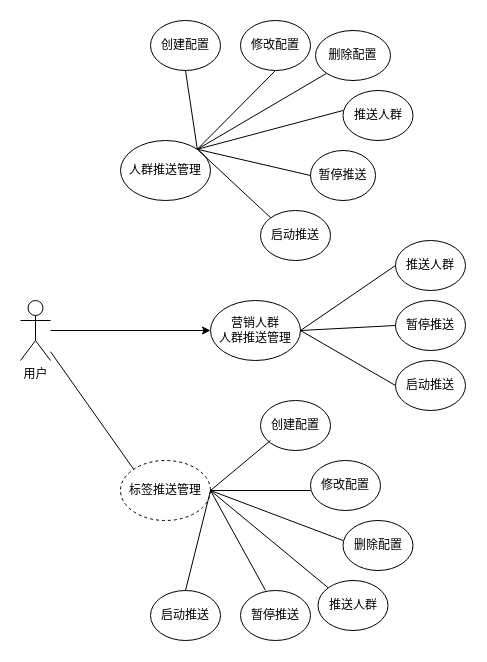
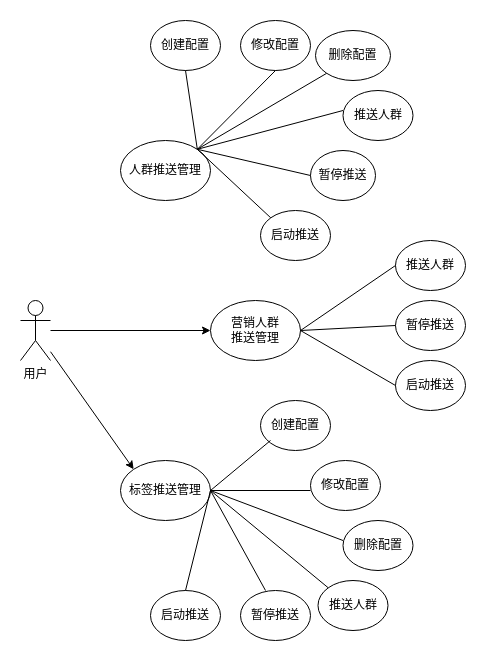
(256, 331) -> (256, 331)
(131, 465) -> (129, 462)
(166, 491) -> (166, 491)
